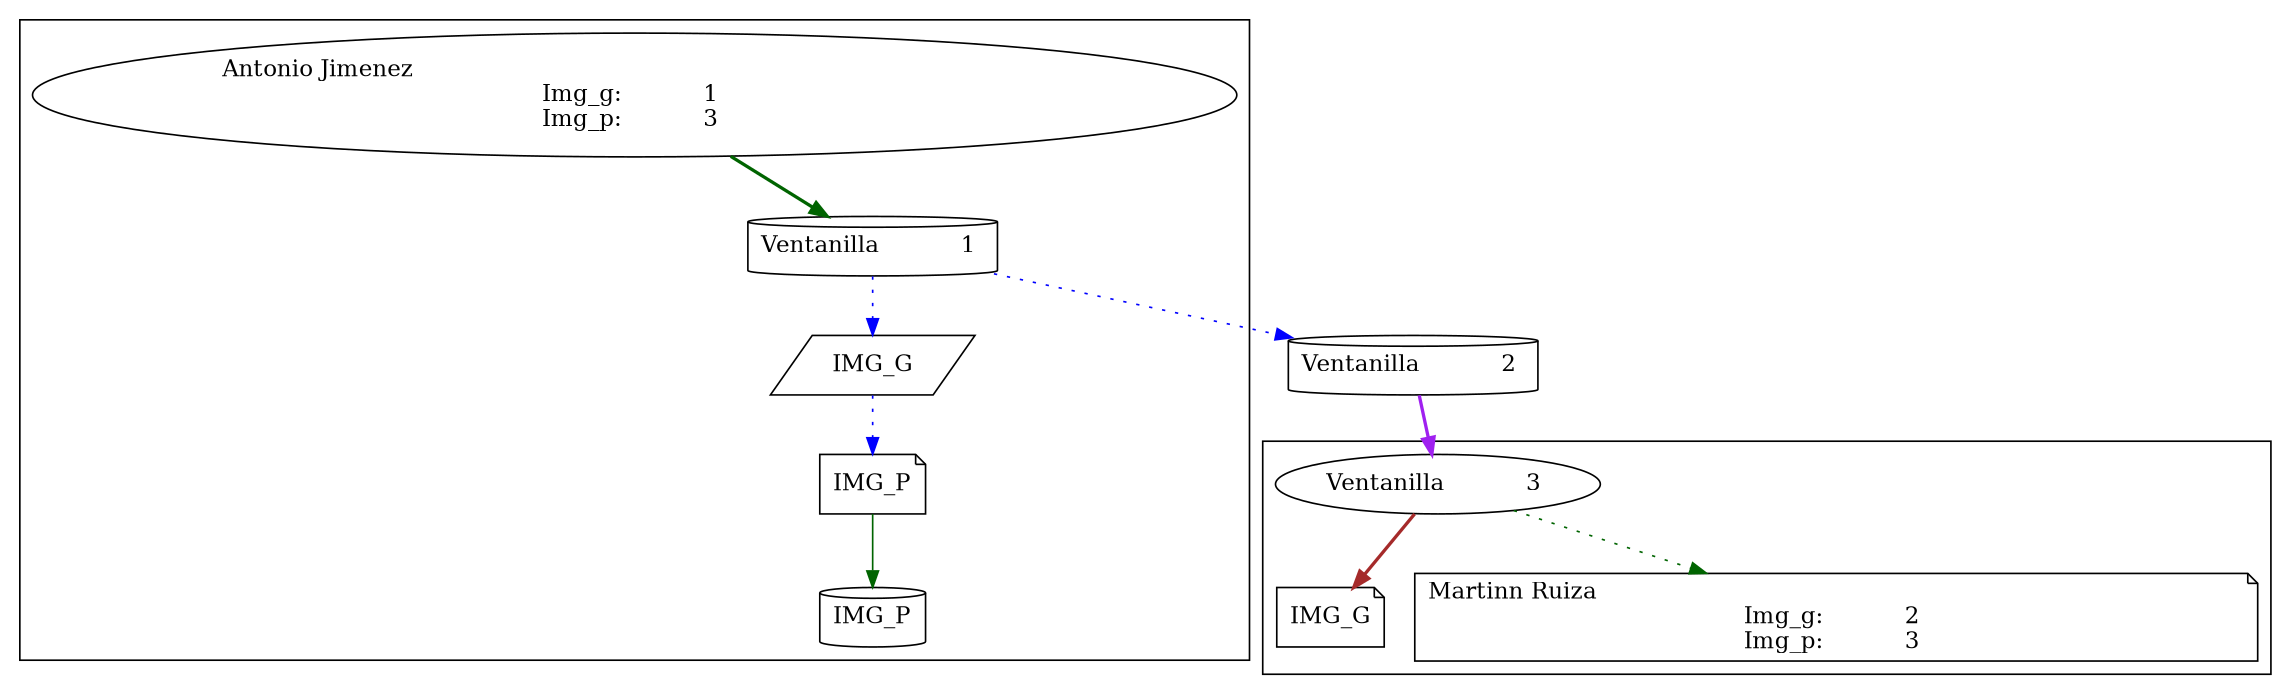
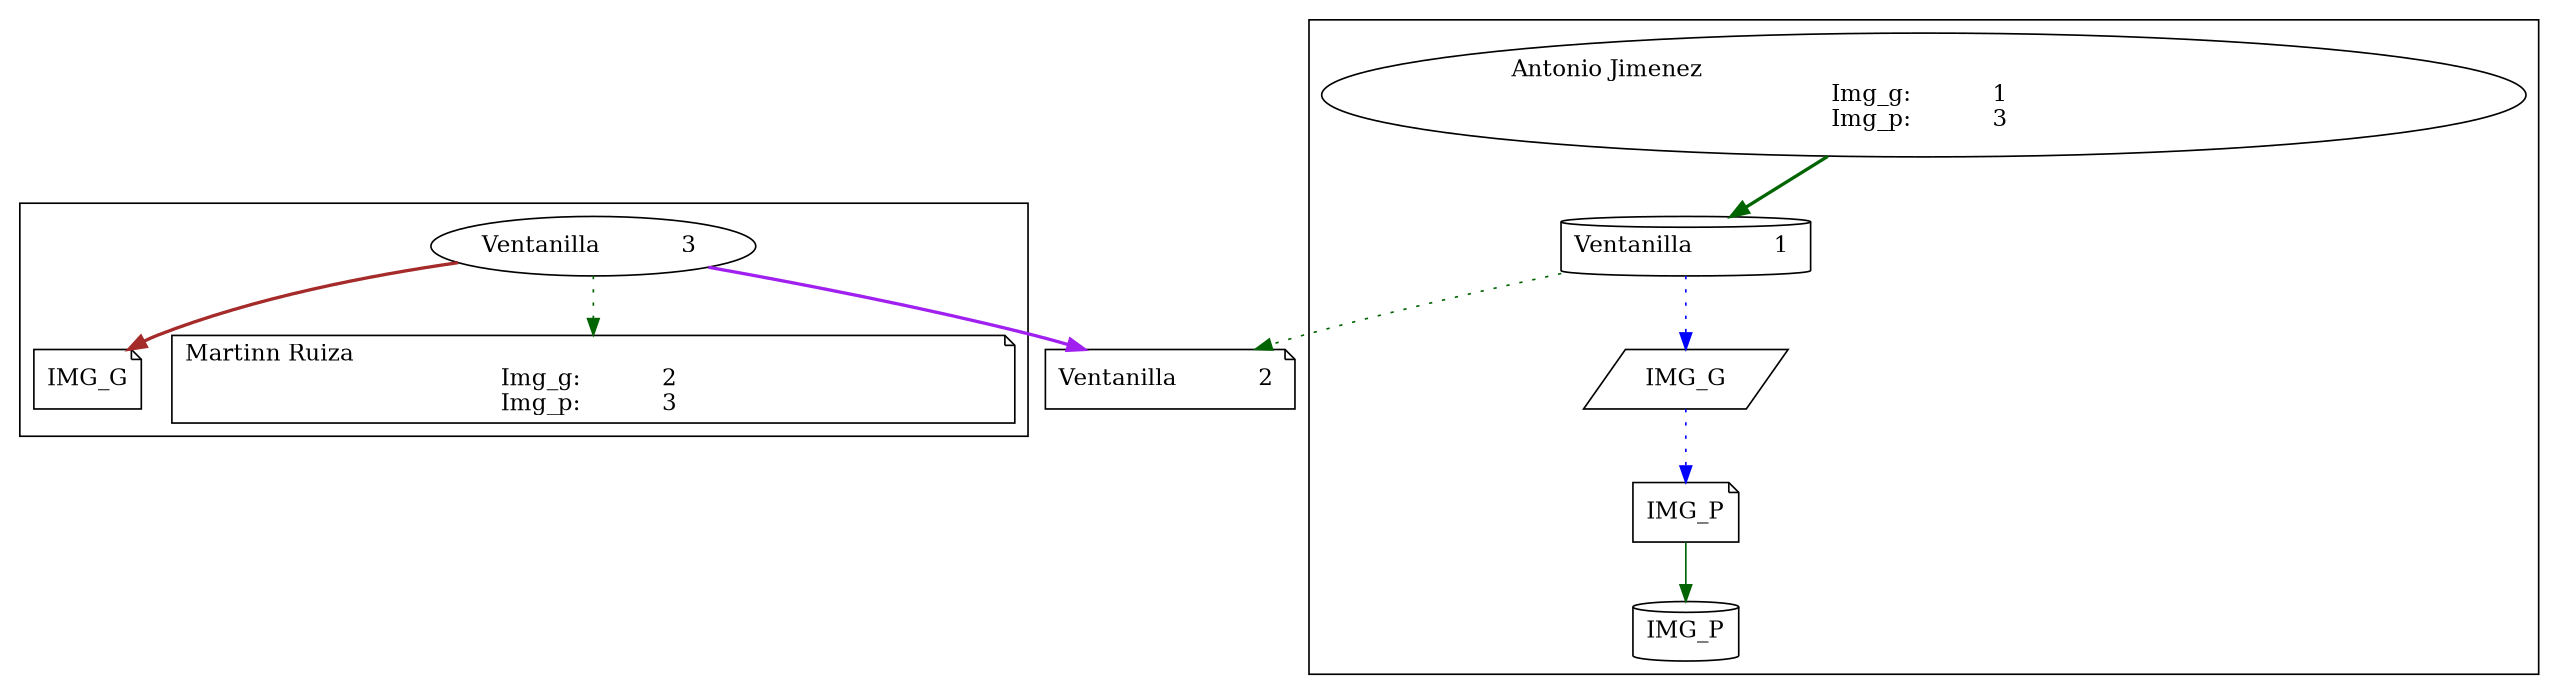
(1135, 304) -> (1416, 307)
(1413, 365) -> (1170, 379)
(1424, 417) -> (889, 302)
